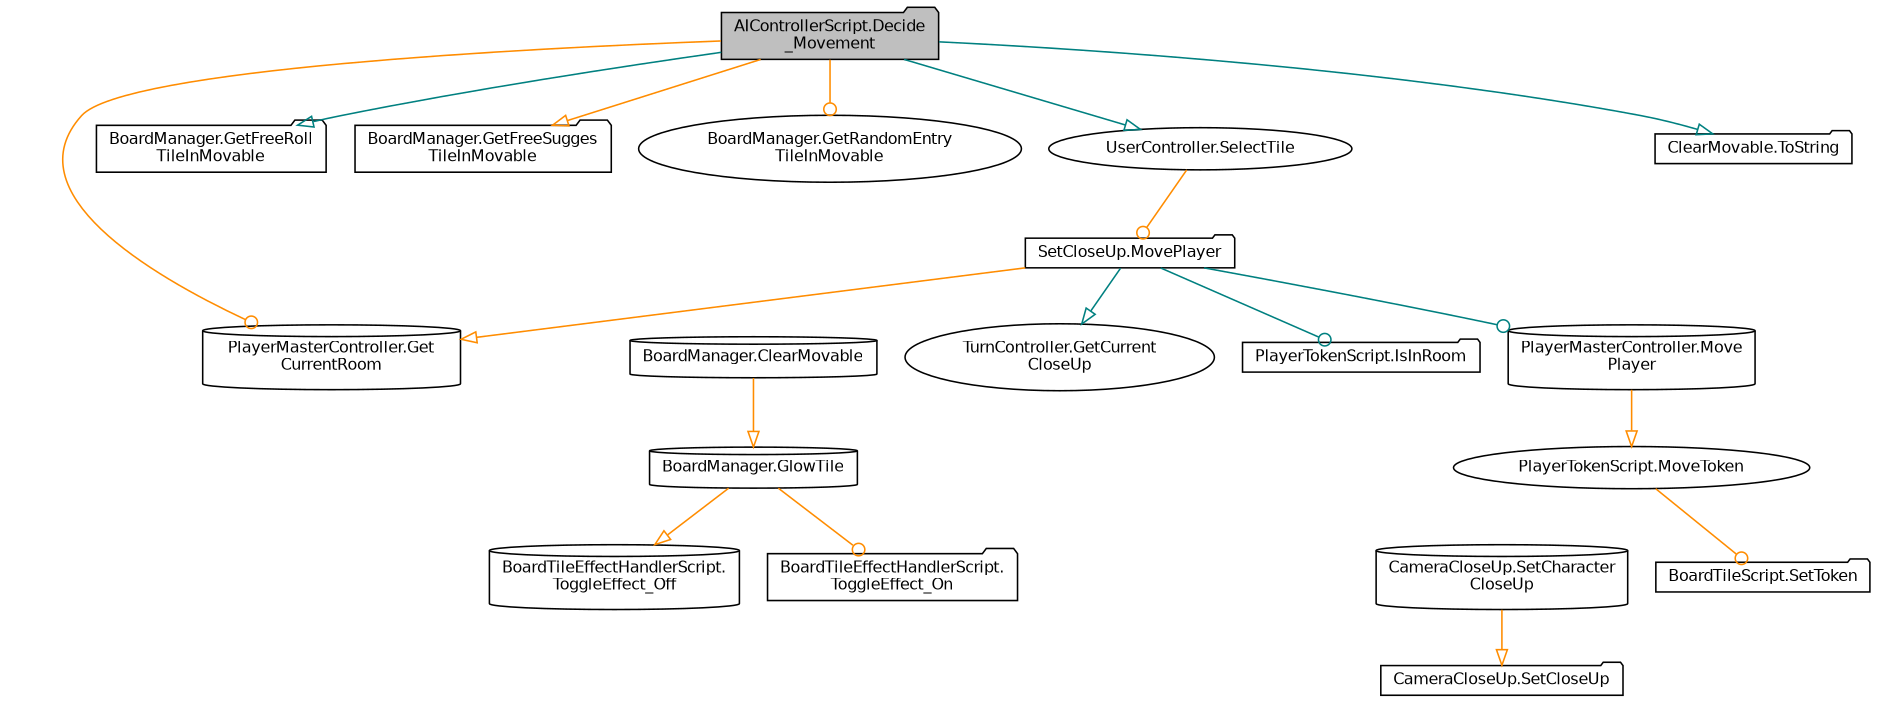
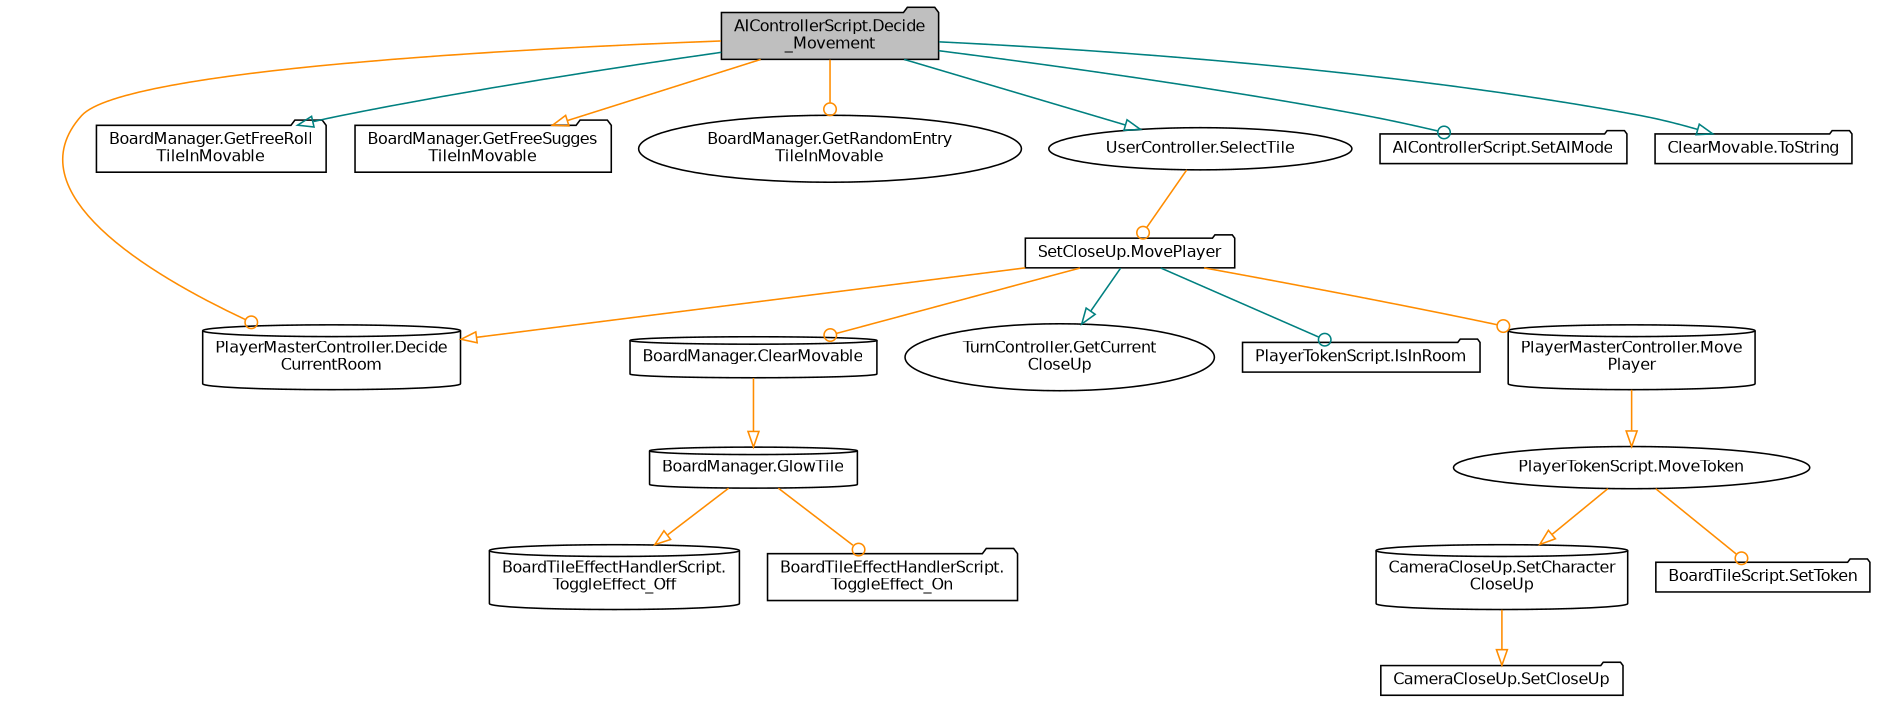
none -> (1503, 149)
(1351, 295) -> (1351, 295)
none -> (958, 301)
(332, 357) -> (332, 357)
none -> (1580, 512)
